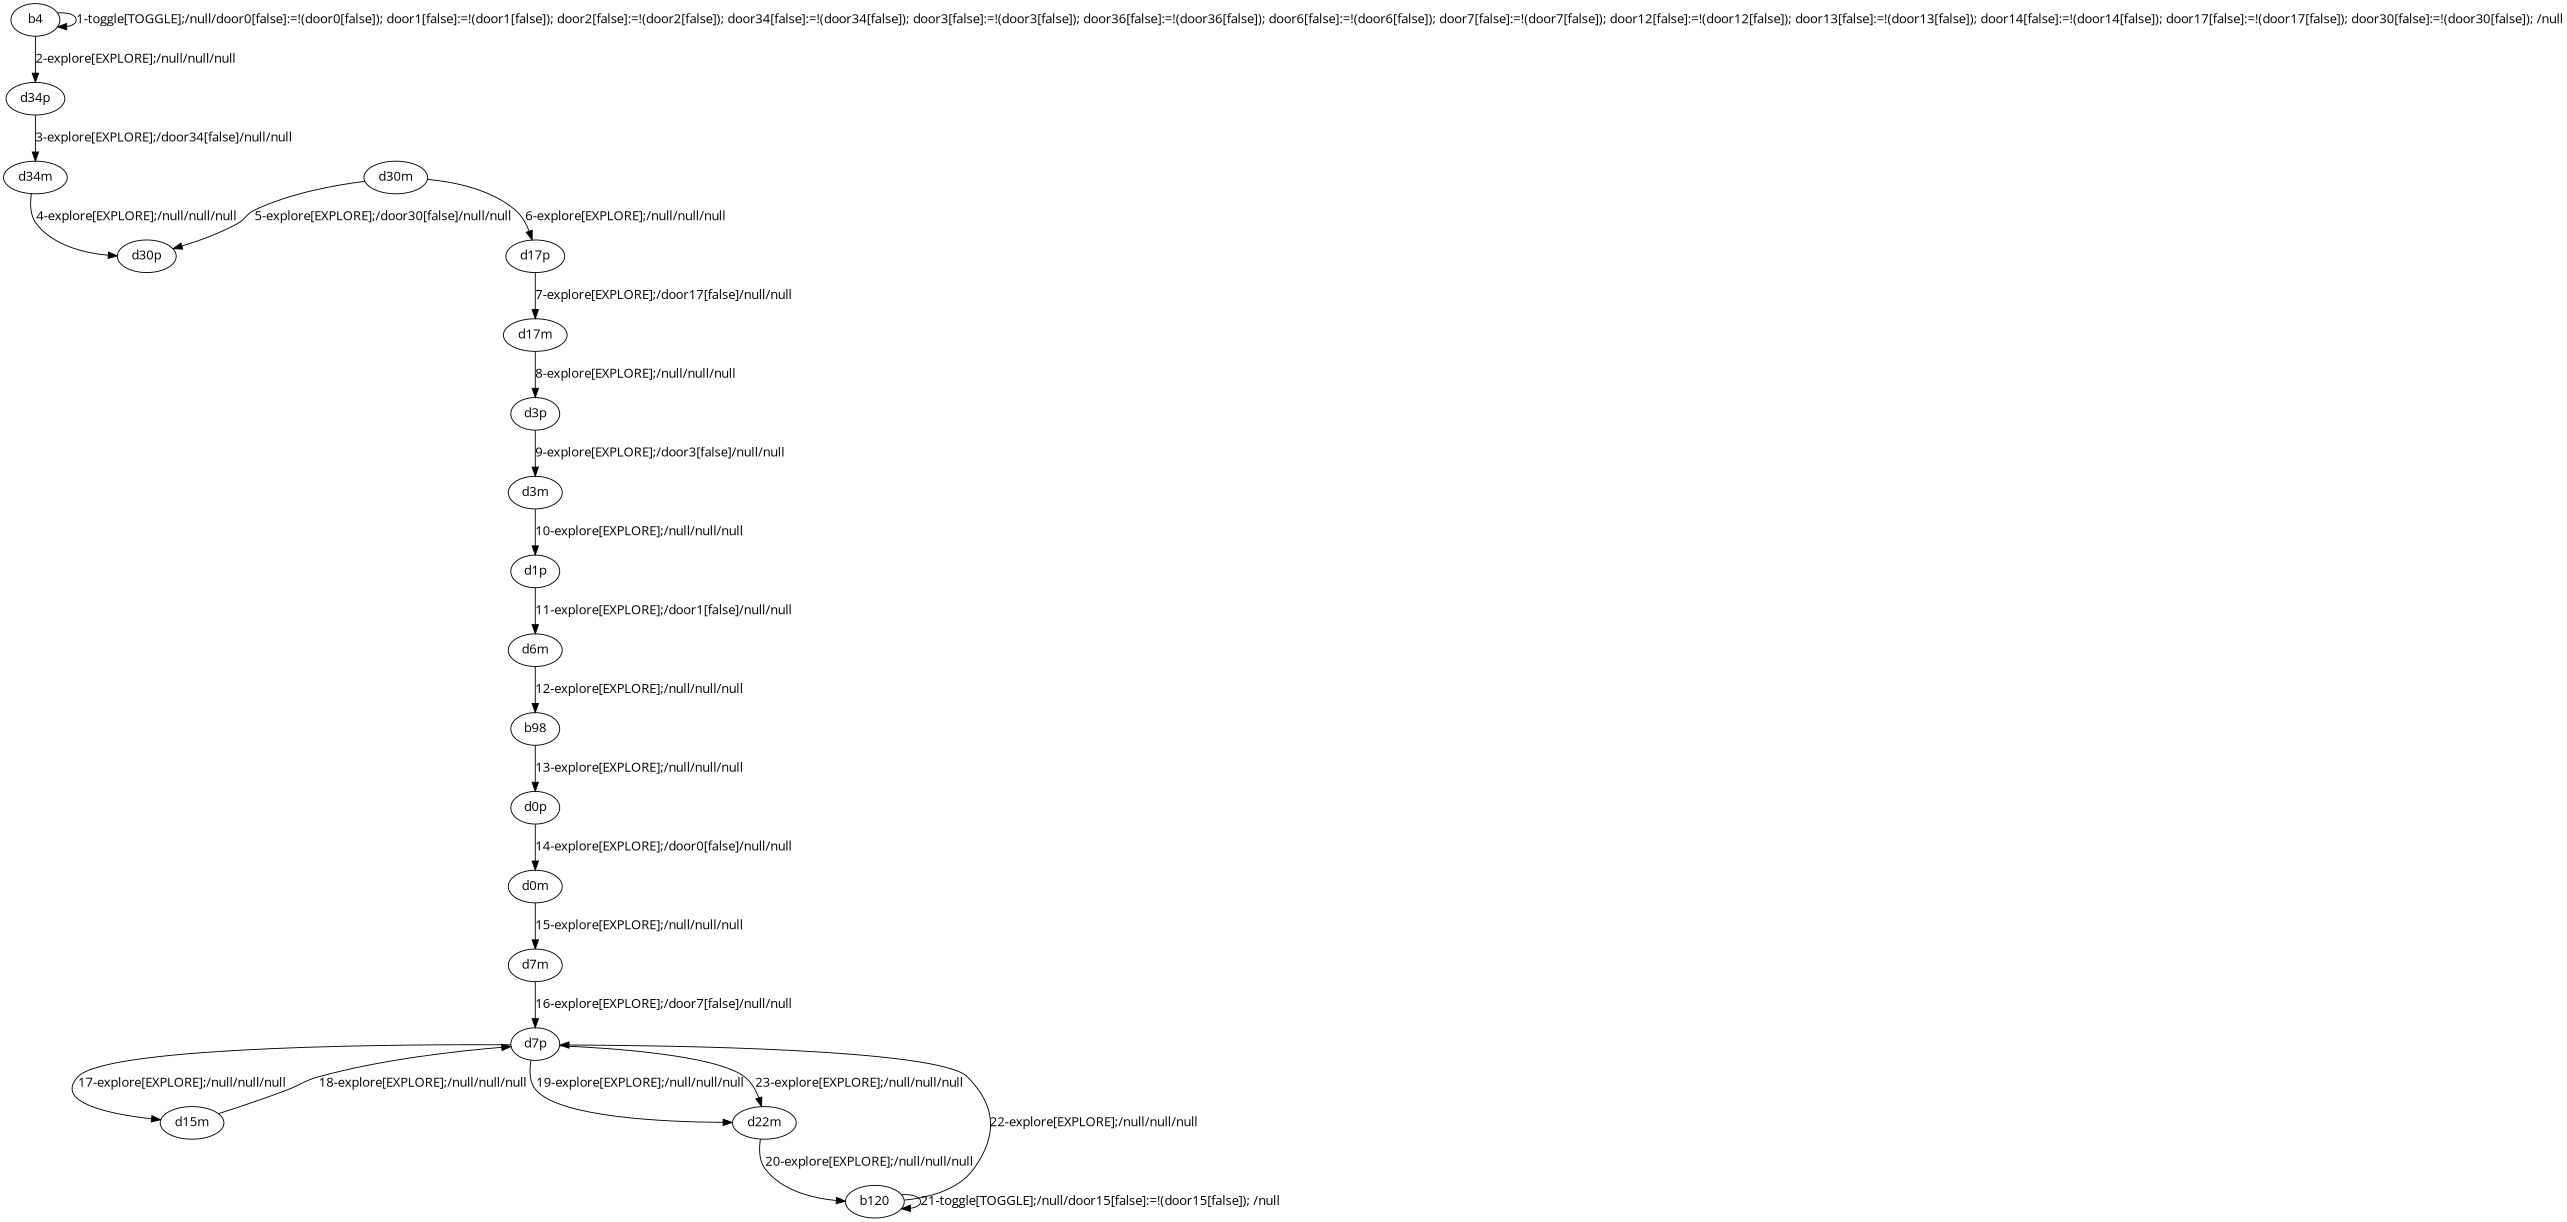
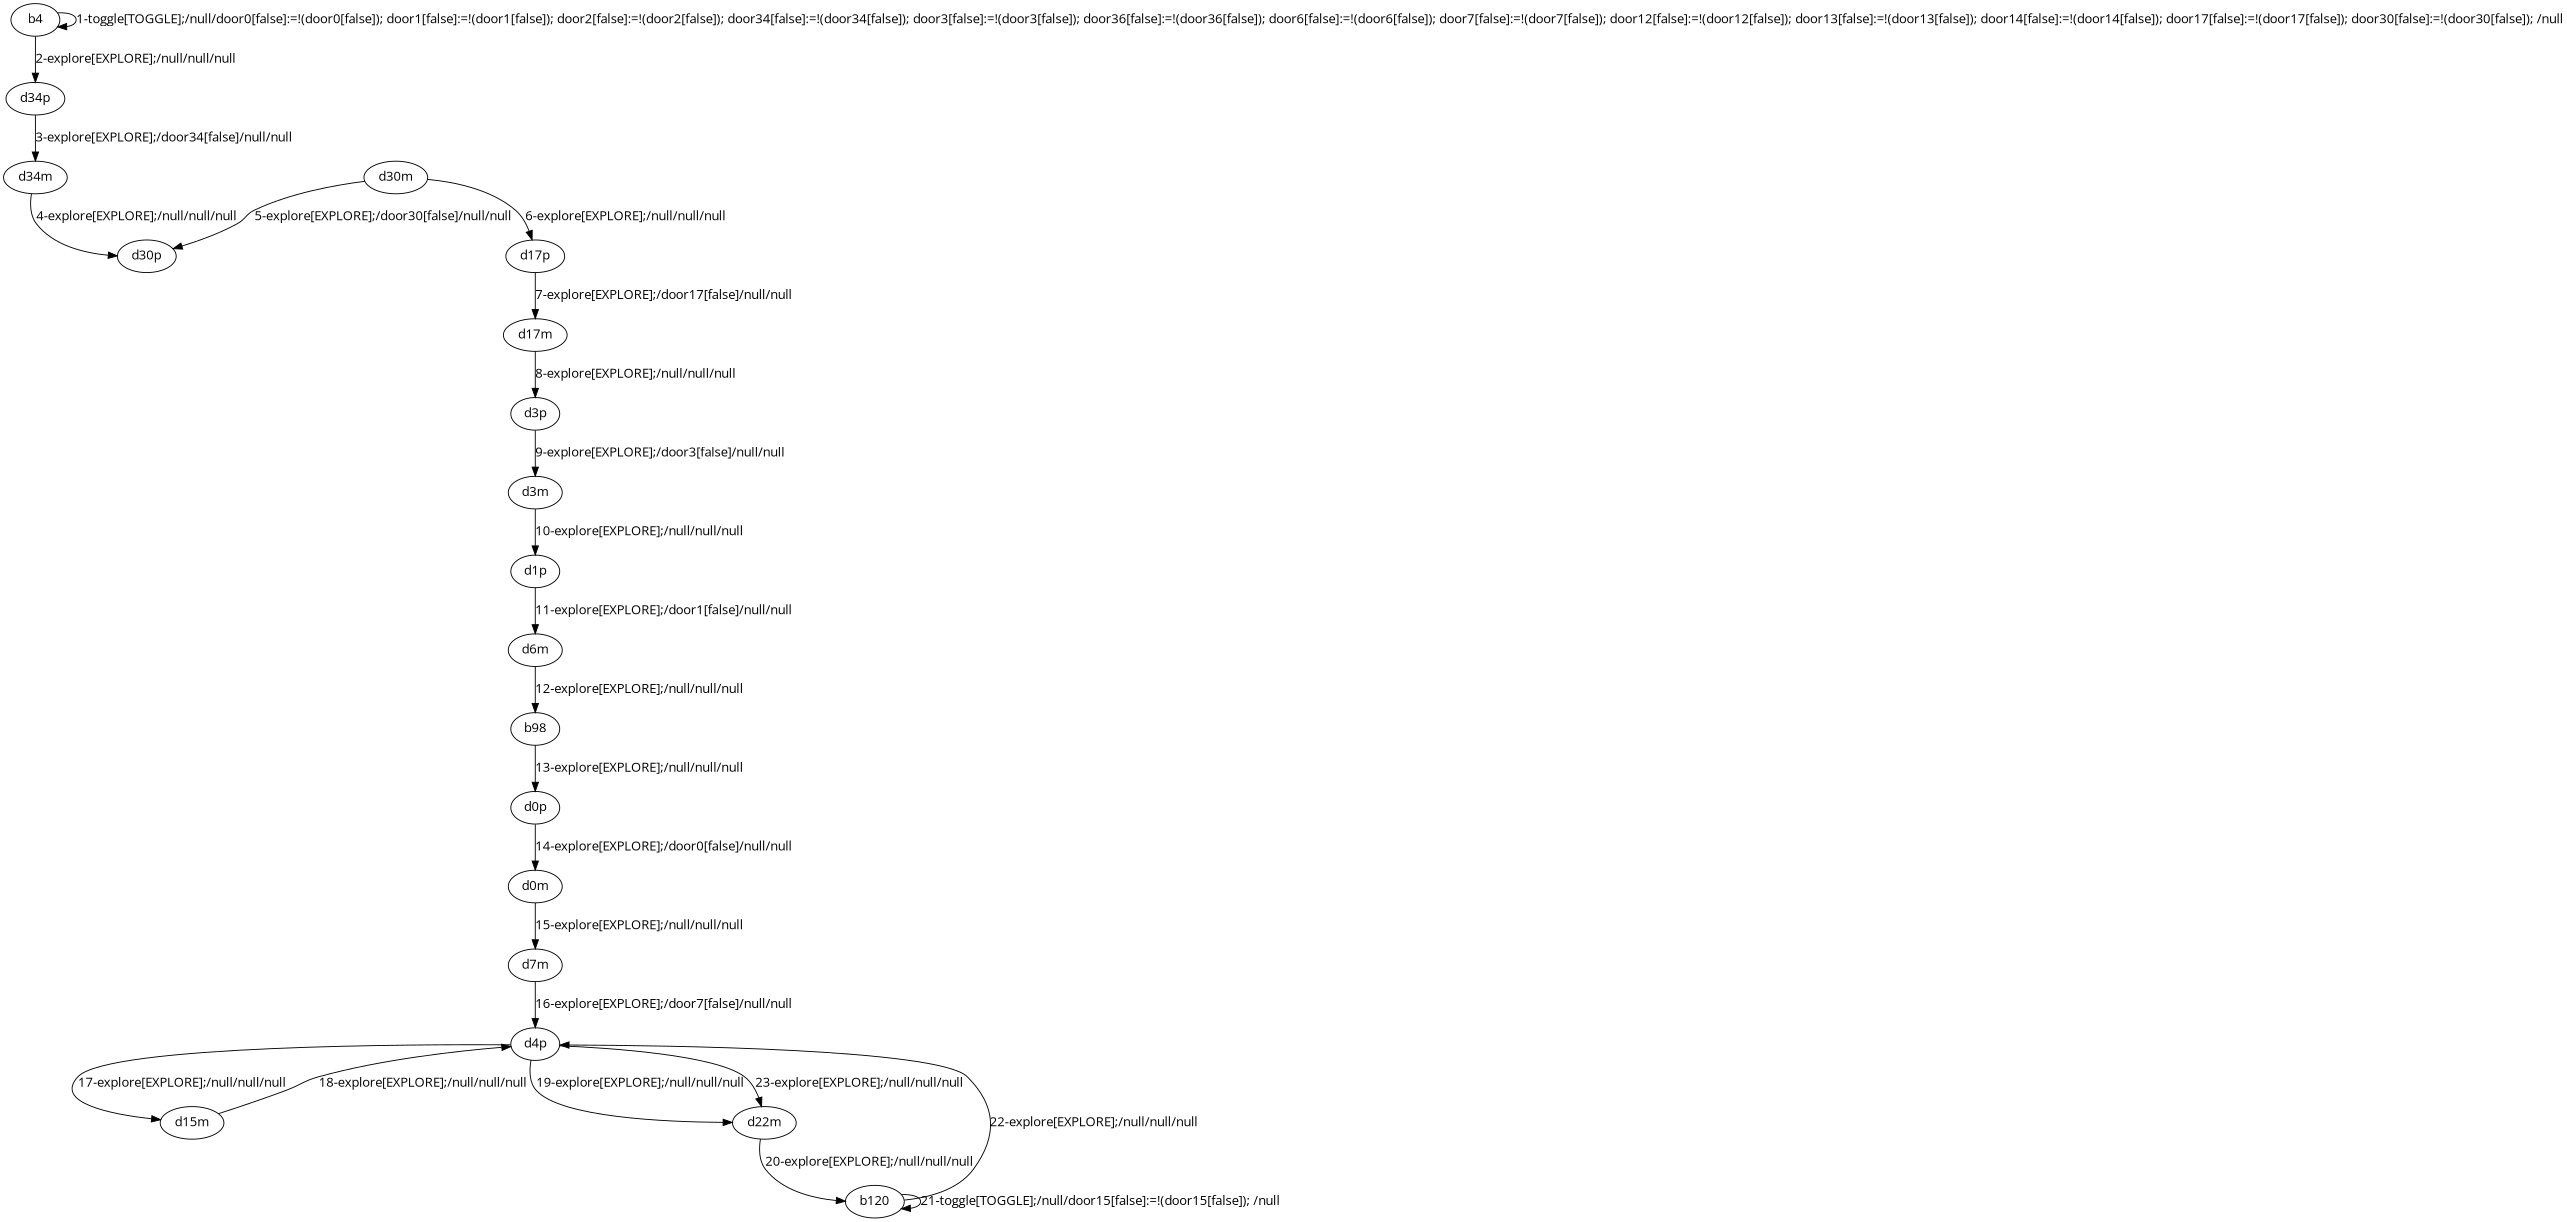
(535, 1044) -> (535, 1044)
